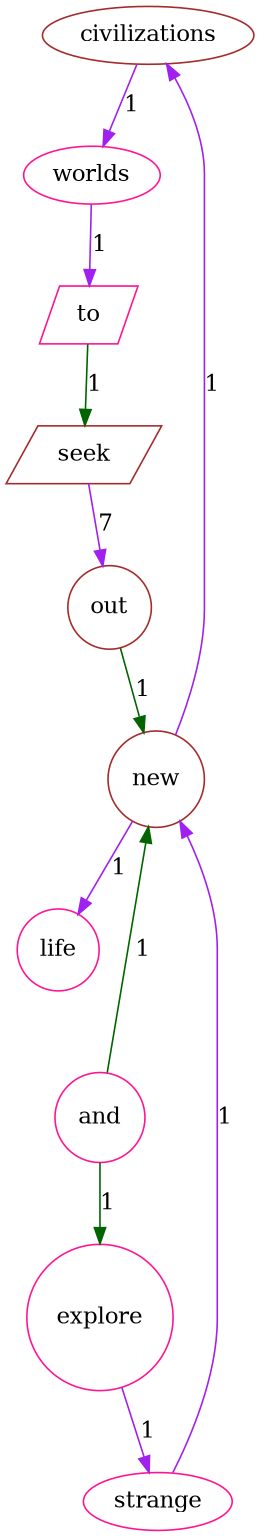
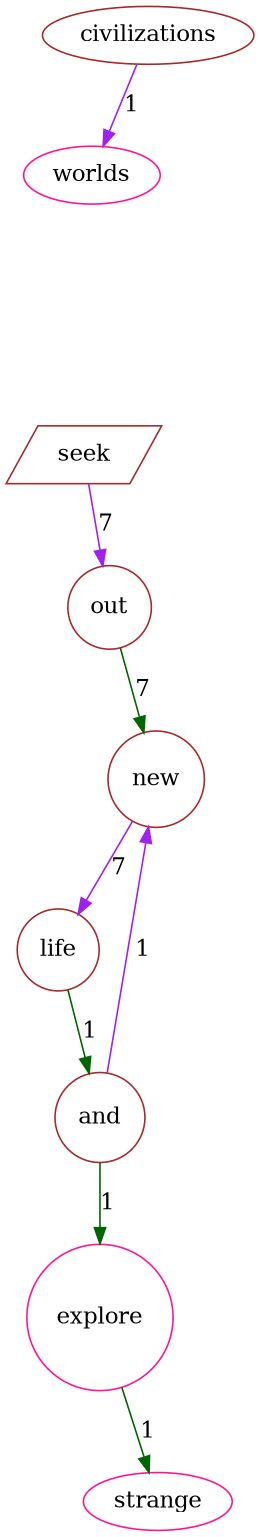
(89, 315) -> none
(204, 406) -> none
(143, 690) -> (143, 690)
(119, 868) -> (119, 868)
(58, 950) -> (58, 950)
(127, 958) -> (127, 958)
none -> (77, 1024)
(100, 1118) -> (100, 1118)
(217, 1156) -> none
(133, 1422) -> (133, 1422)
